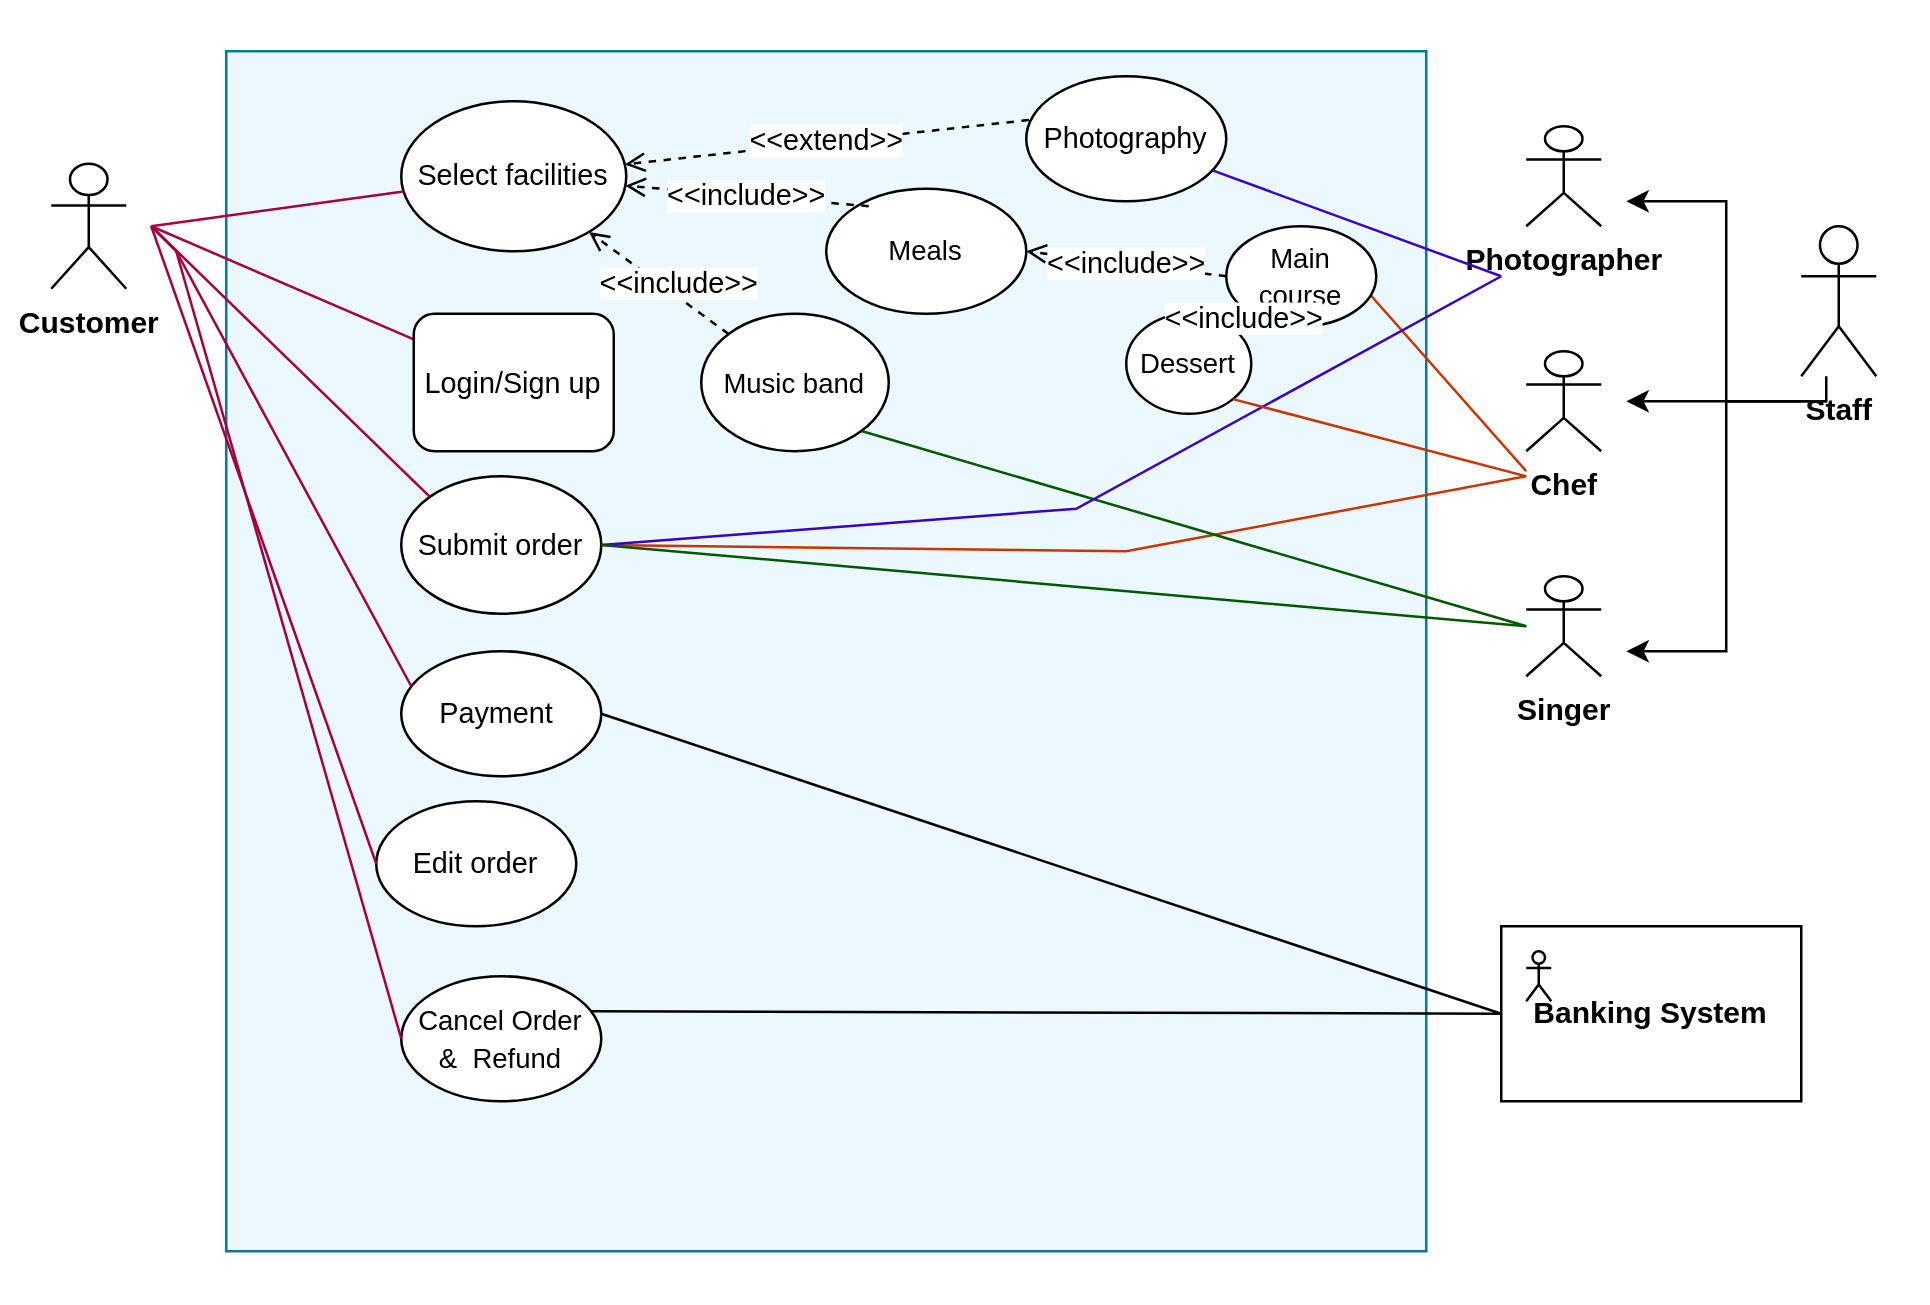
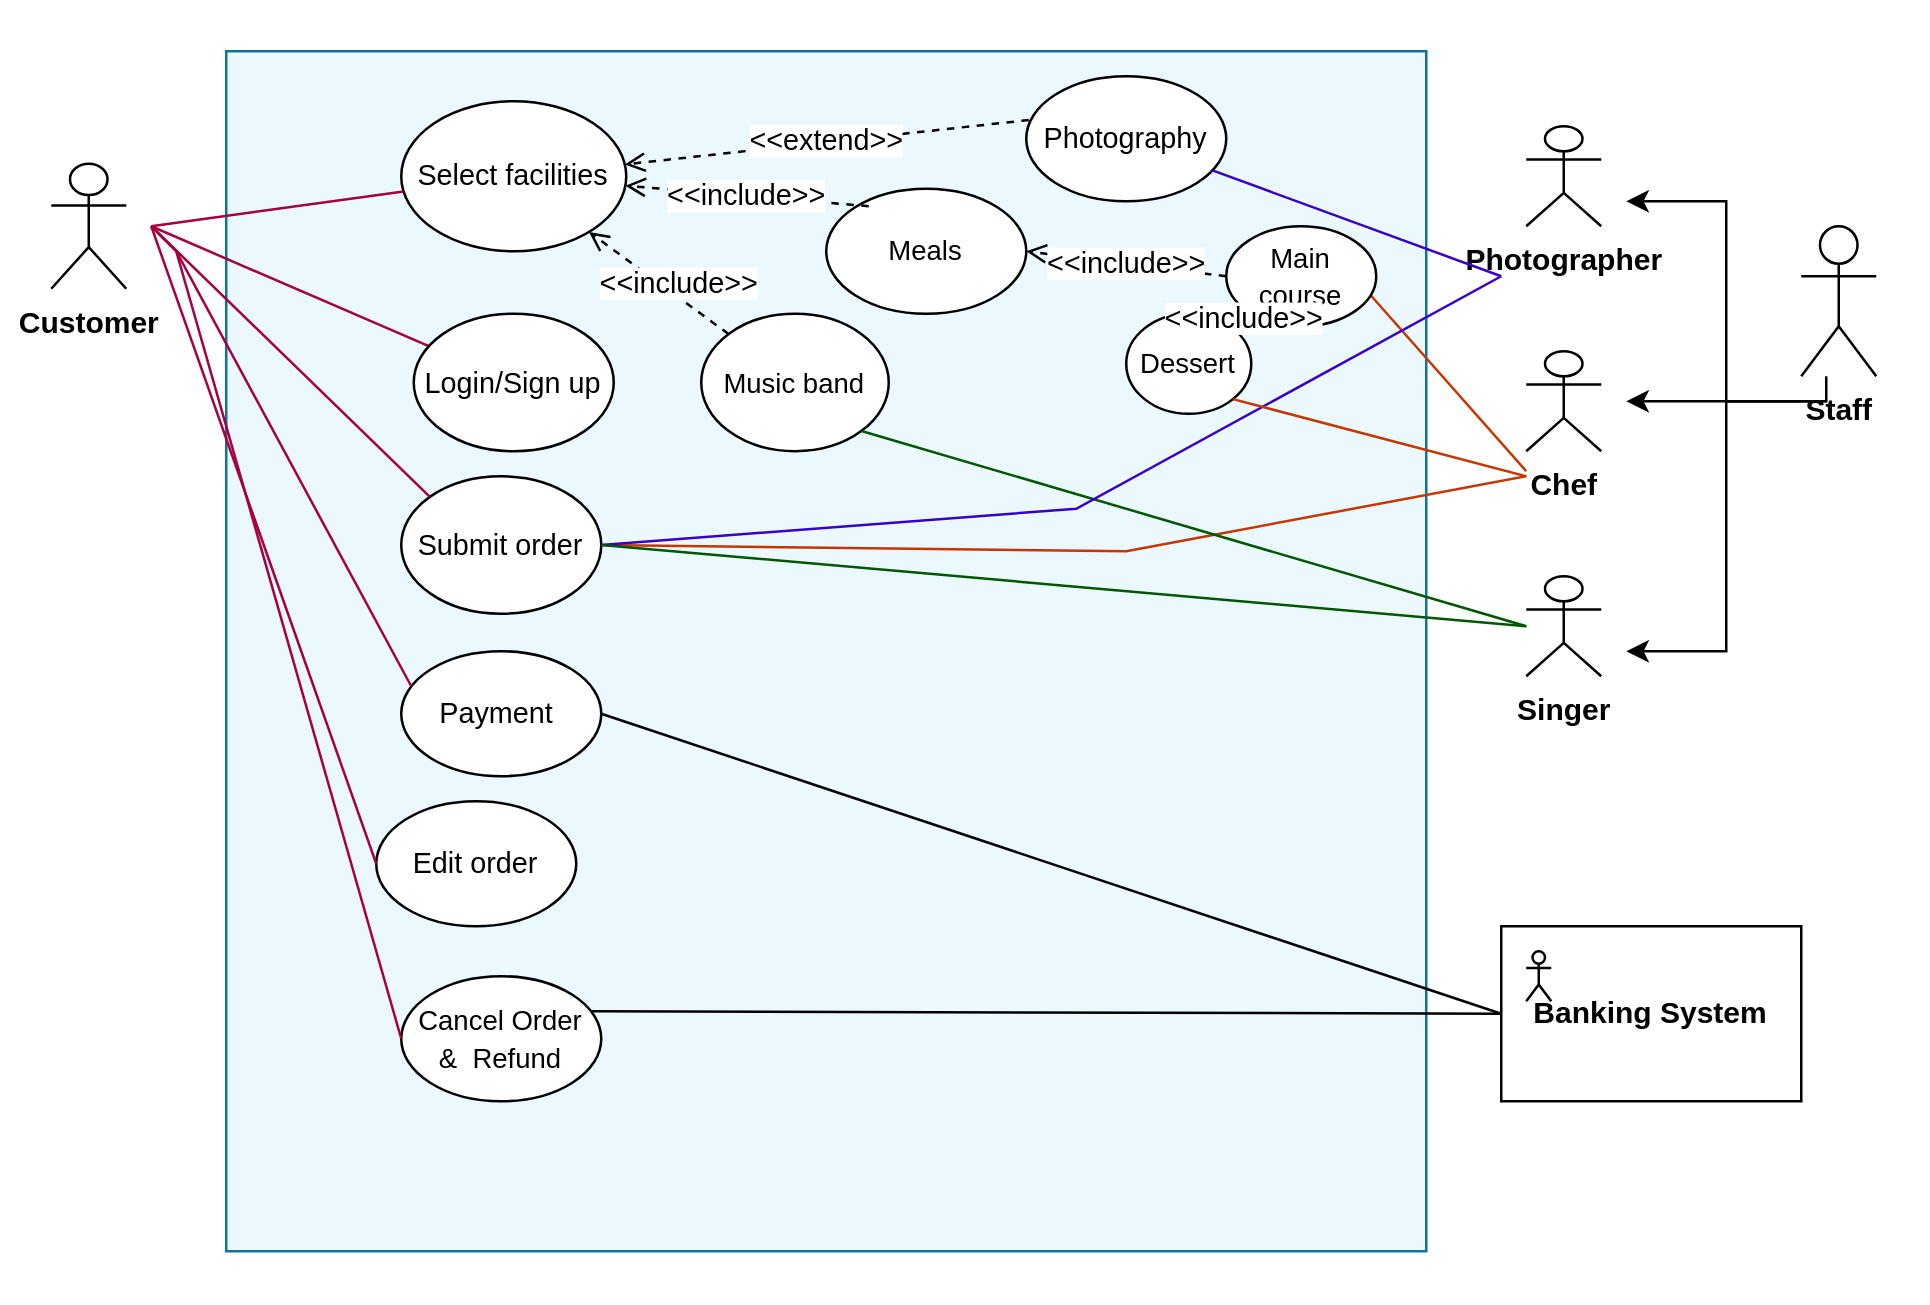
(514, 383) -> (514, 383)
